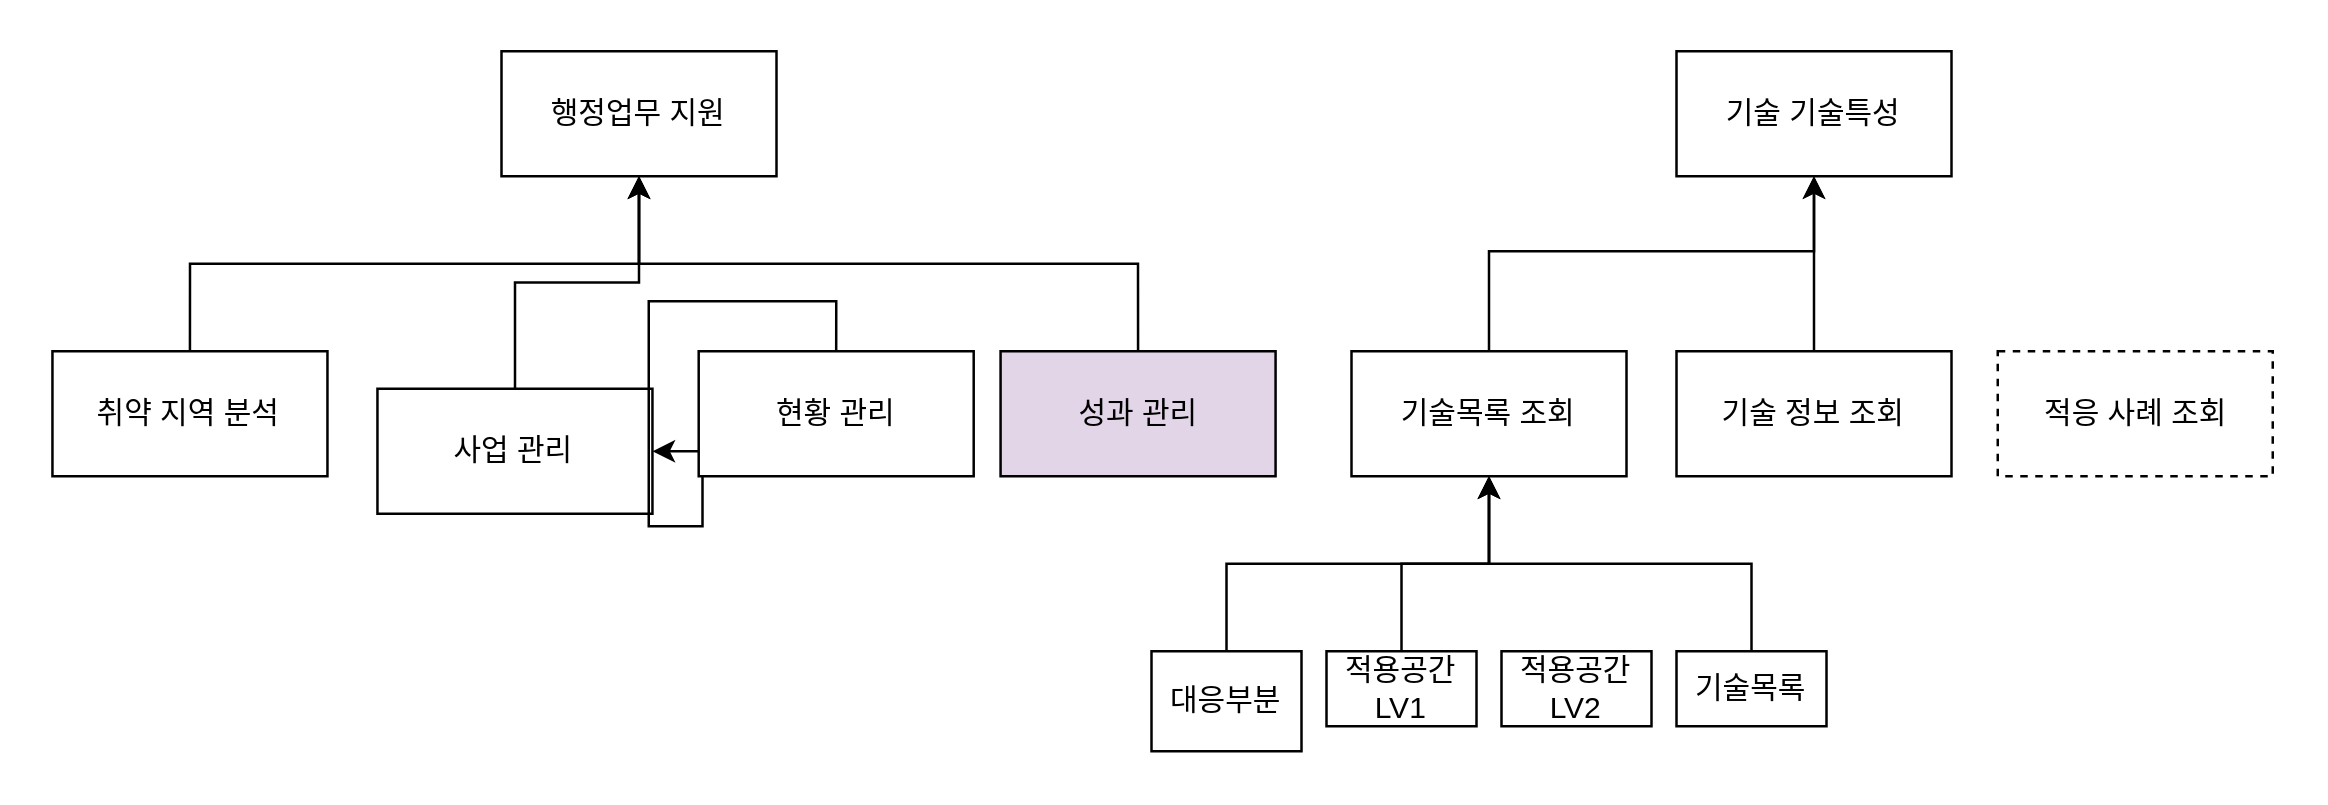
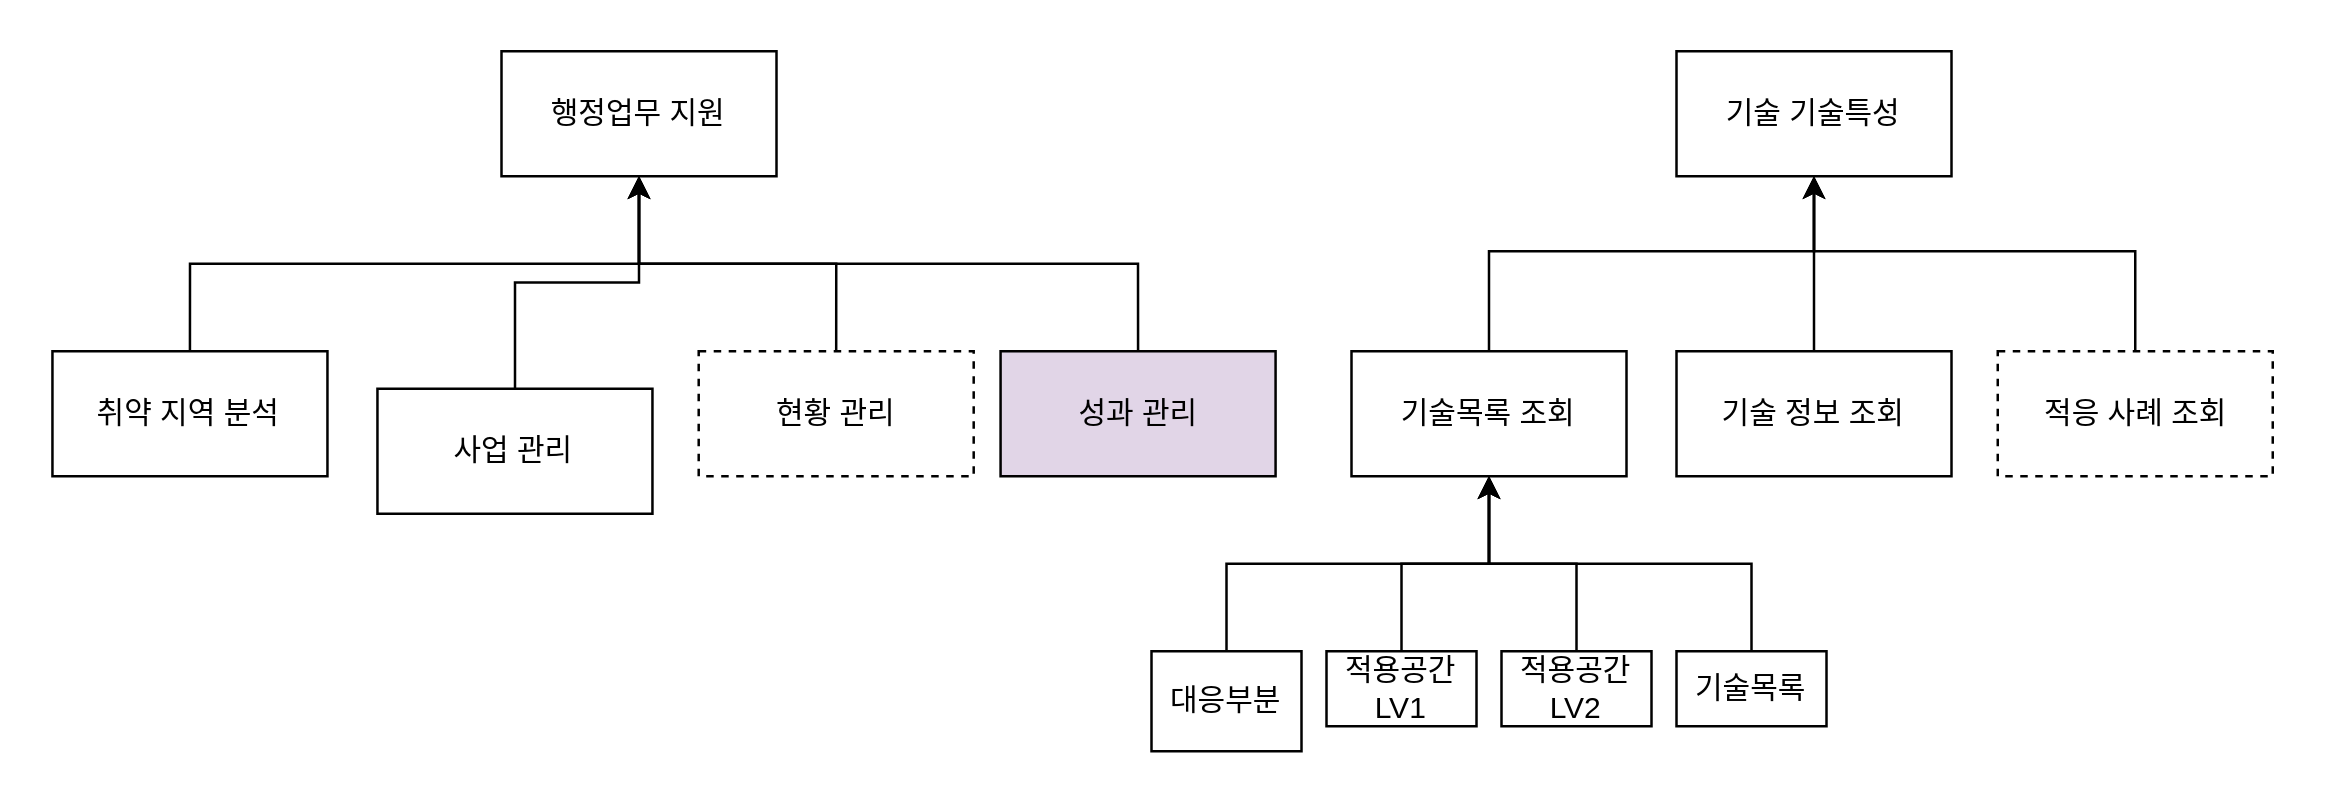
none -> (2026, 251)
(649, 372) -> (836, 285)
(836, 414) -> (836, 414)
none -> (1576, 609)
